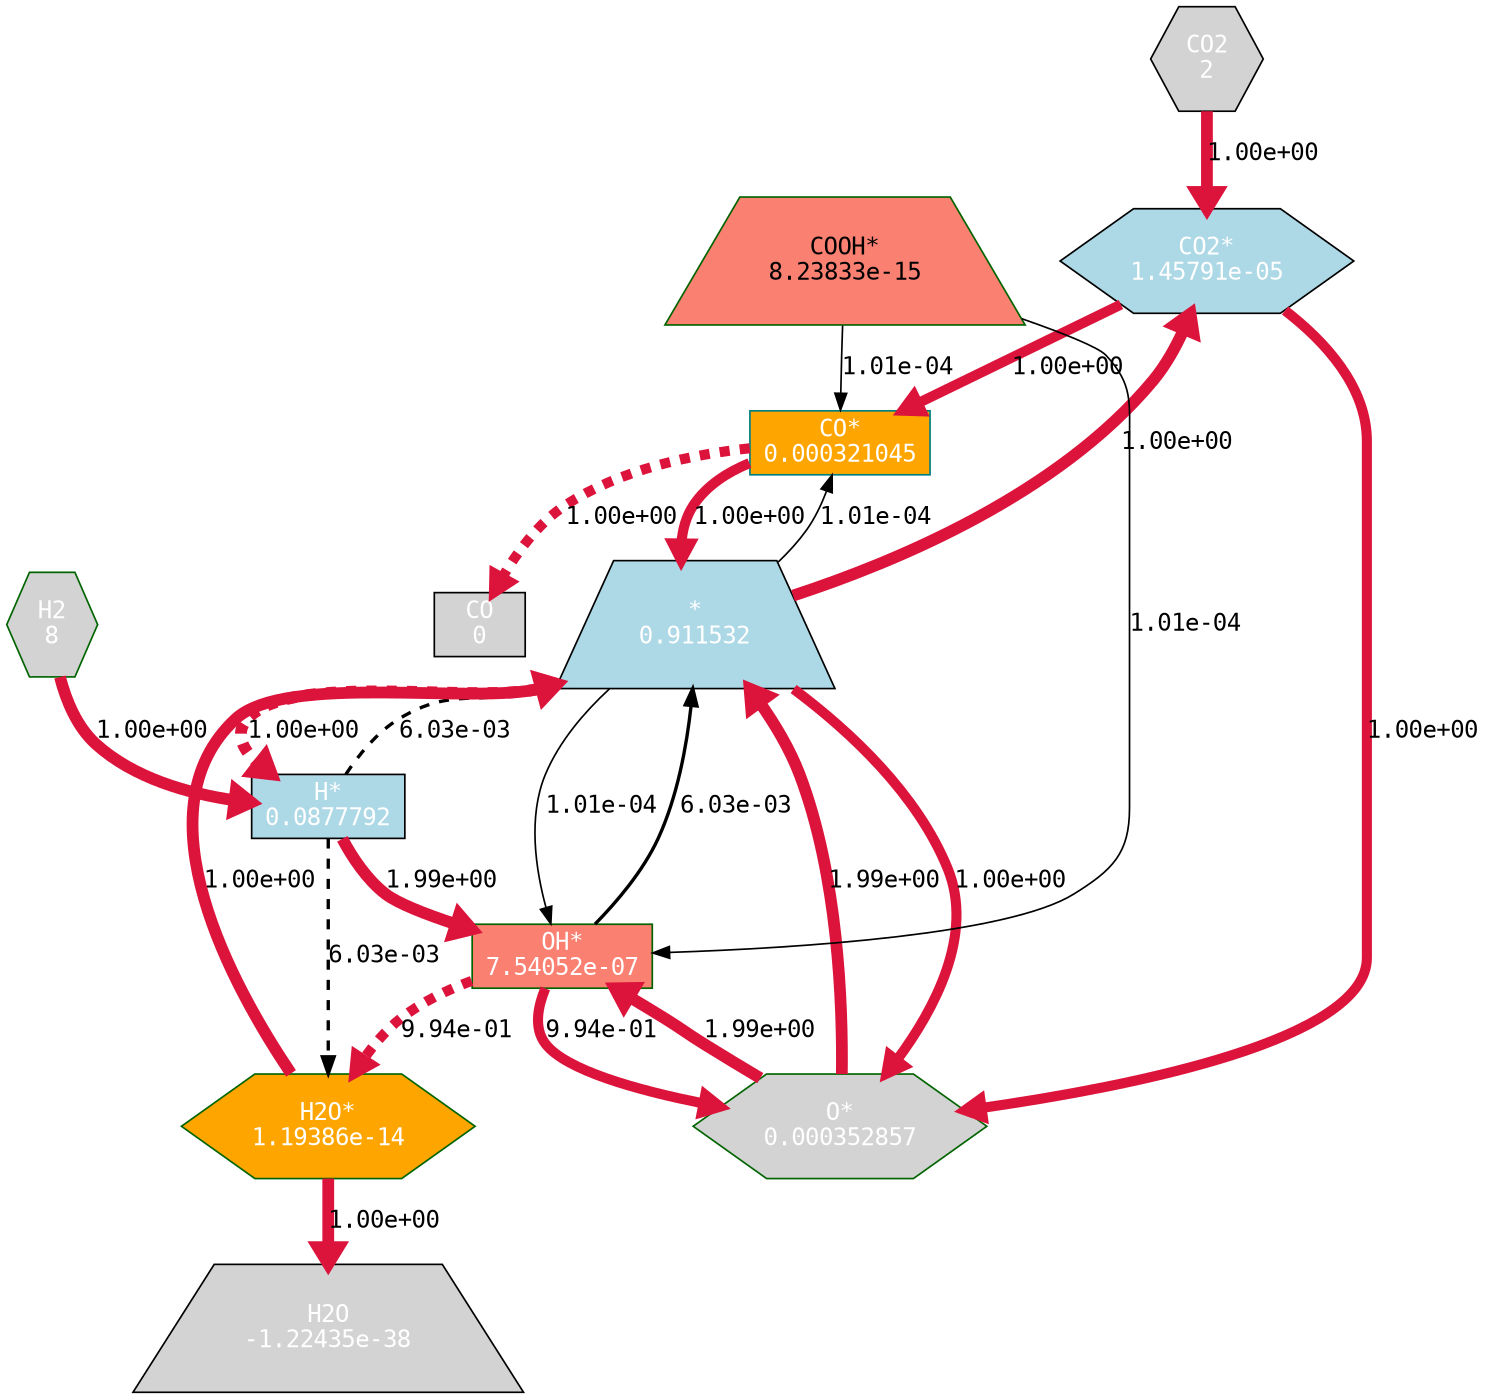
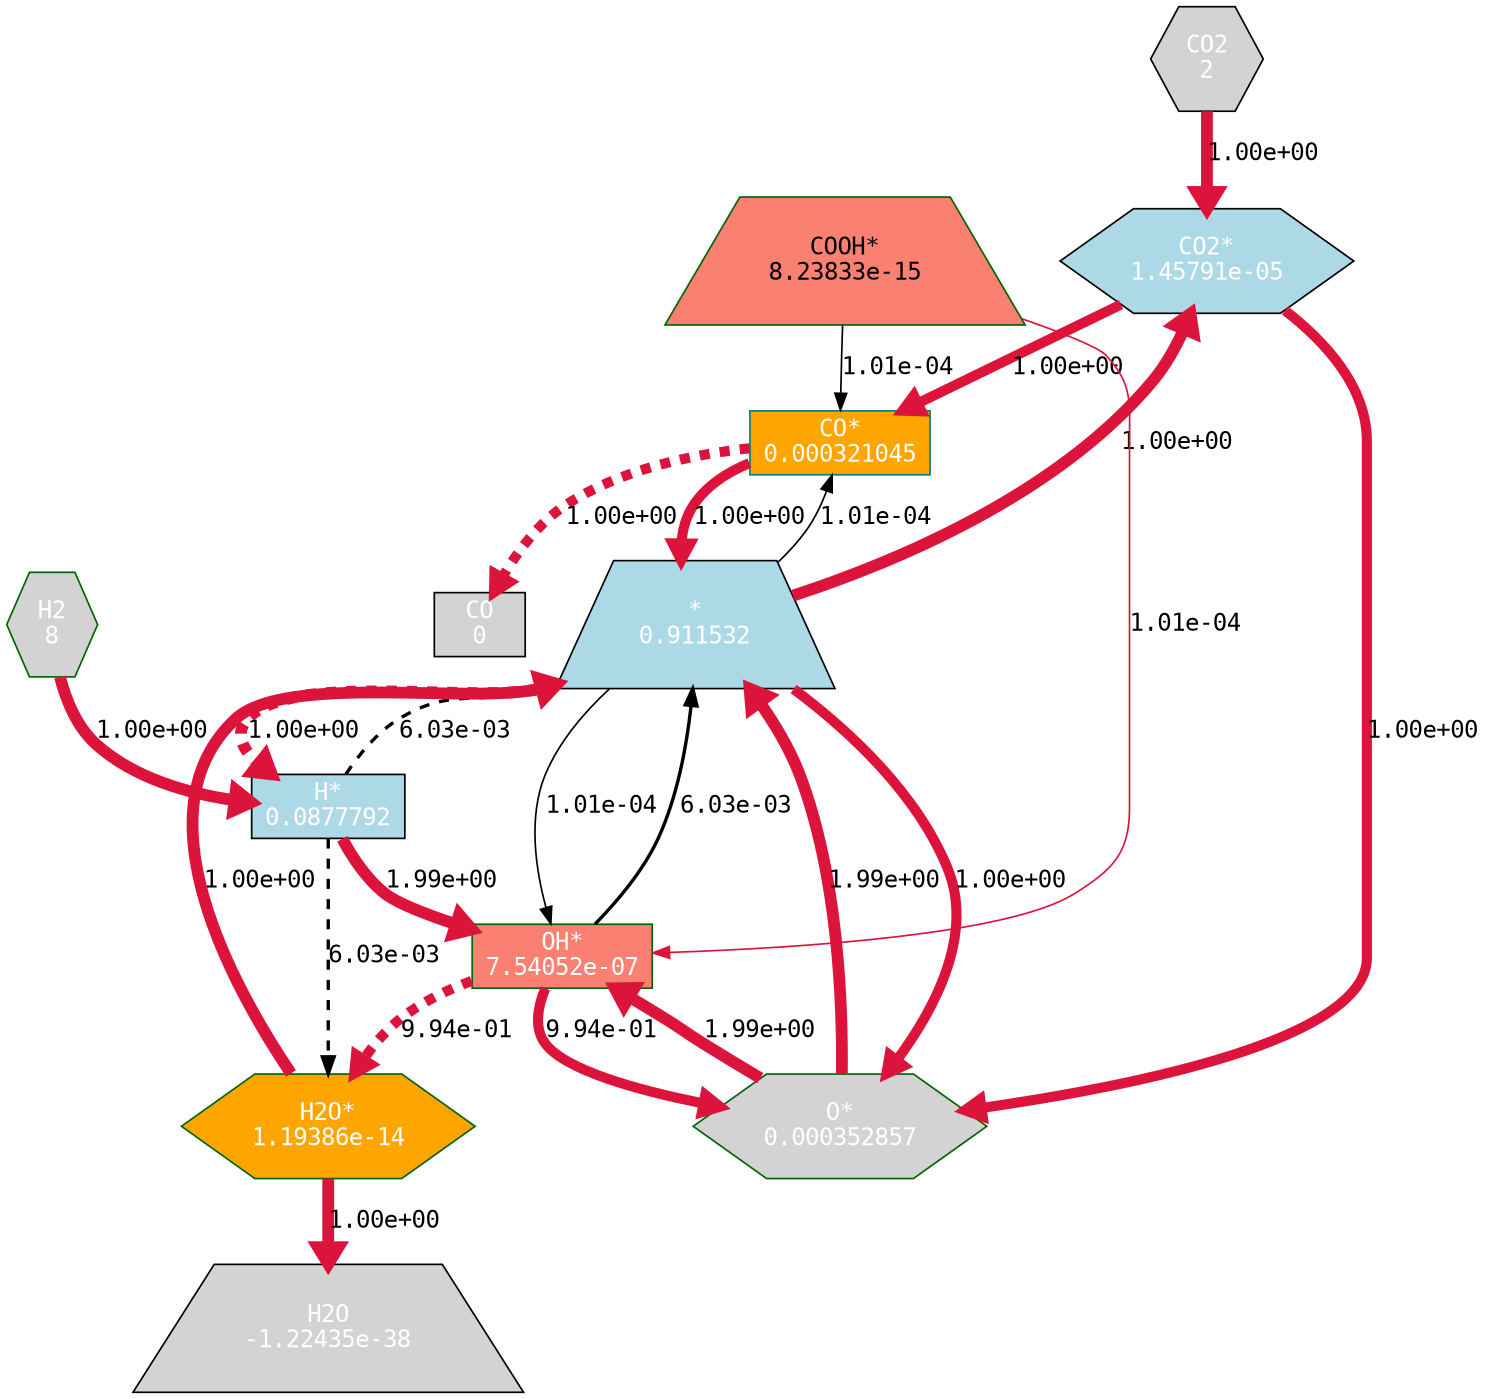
(1130, 792) -> (1130, 792)
